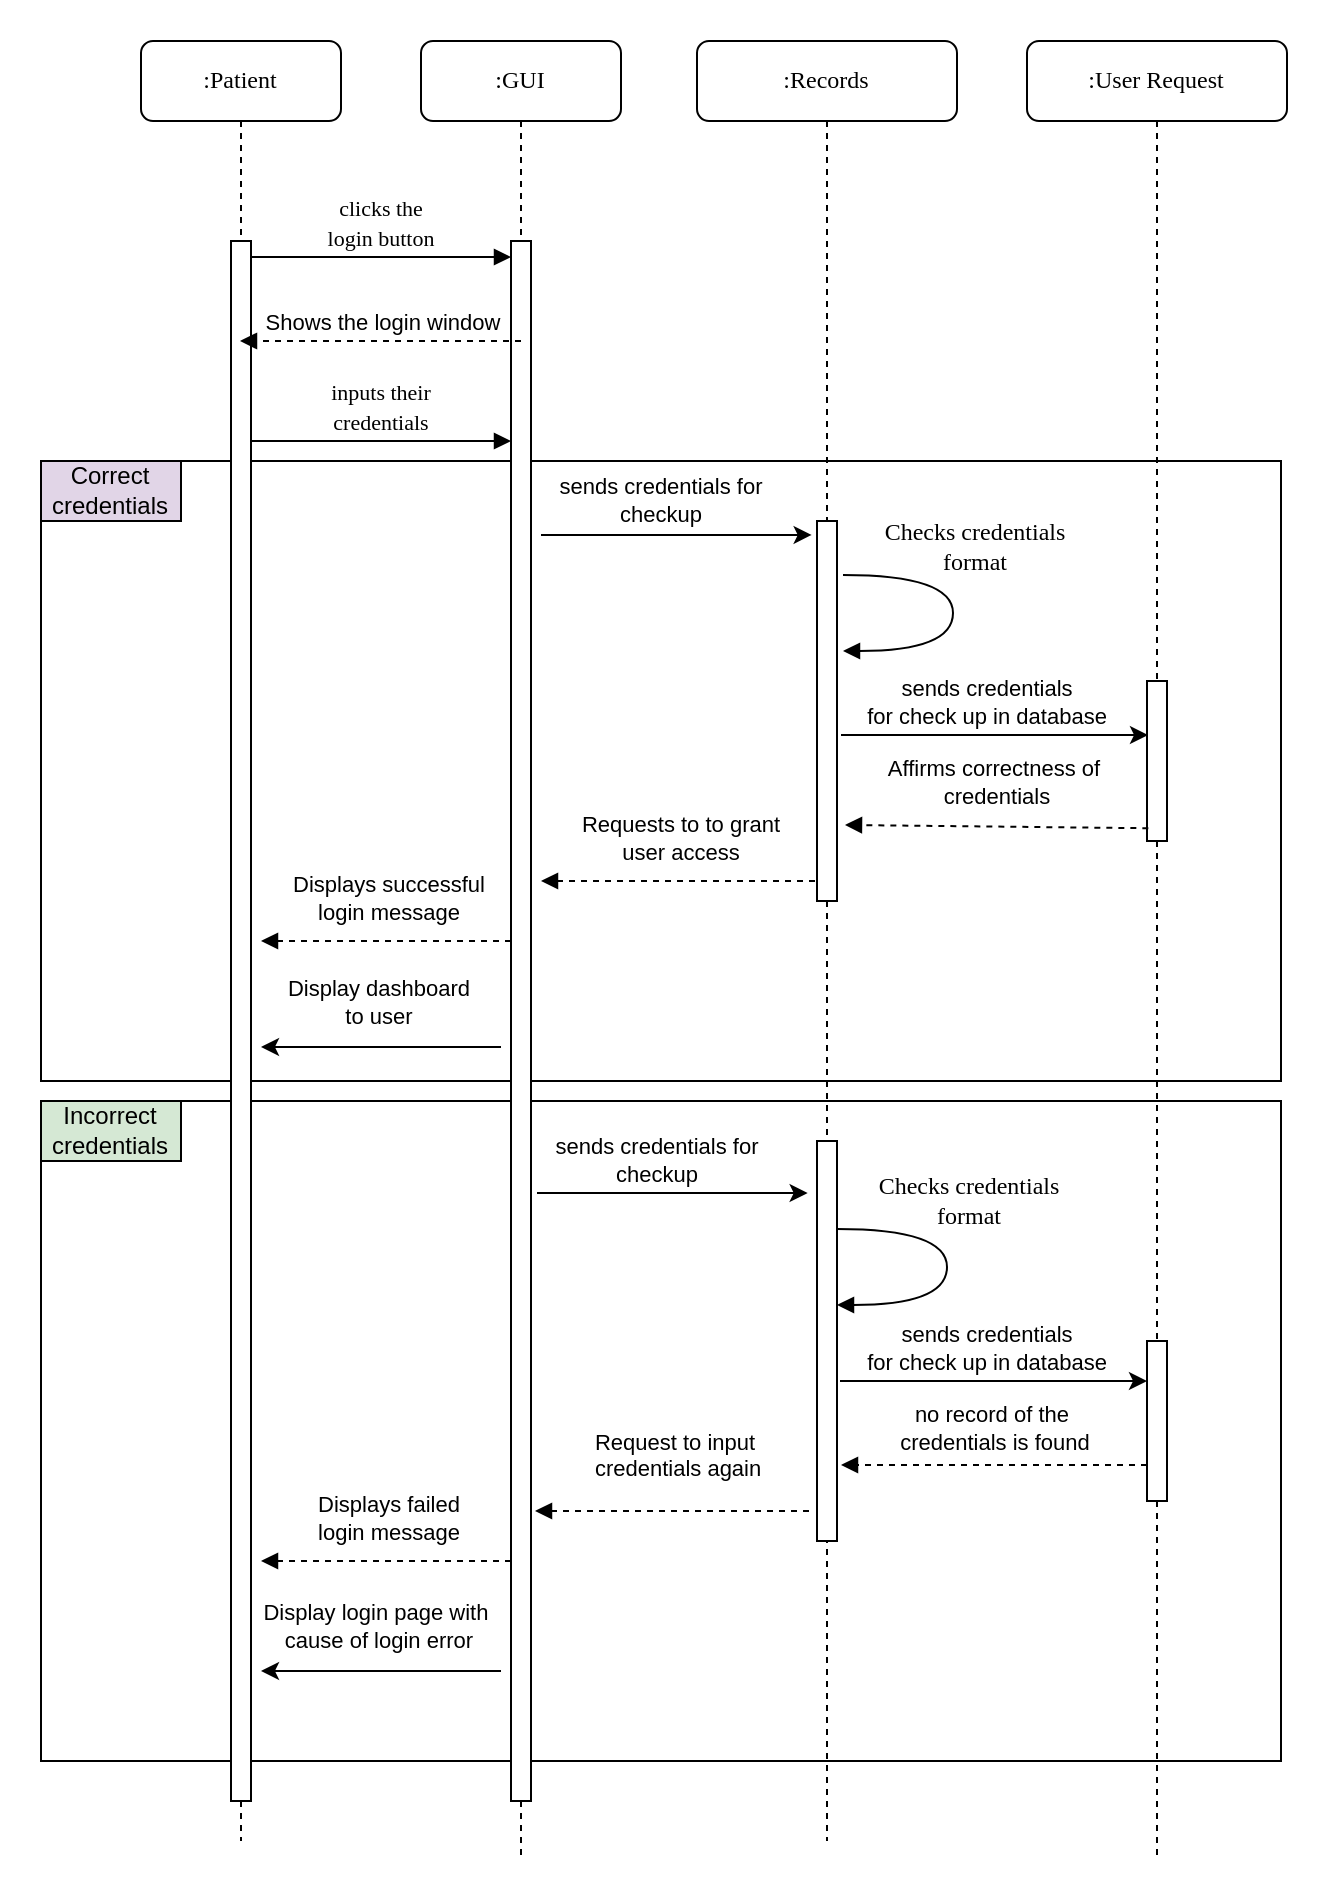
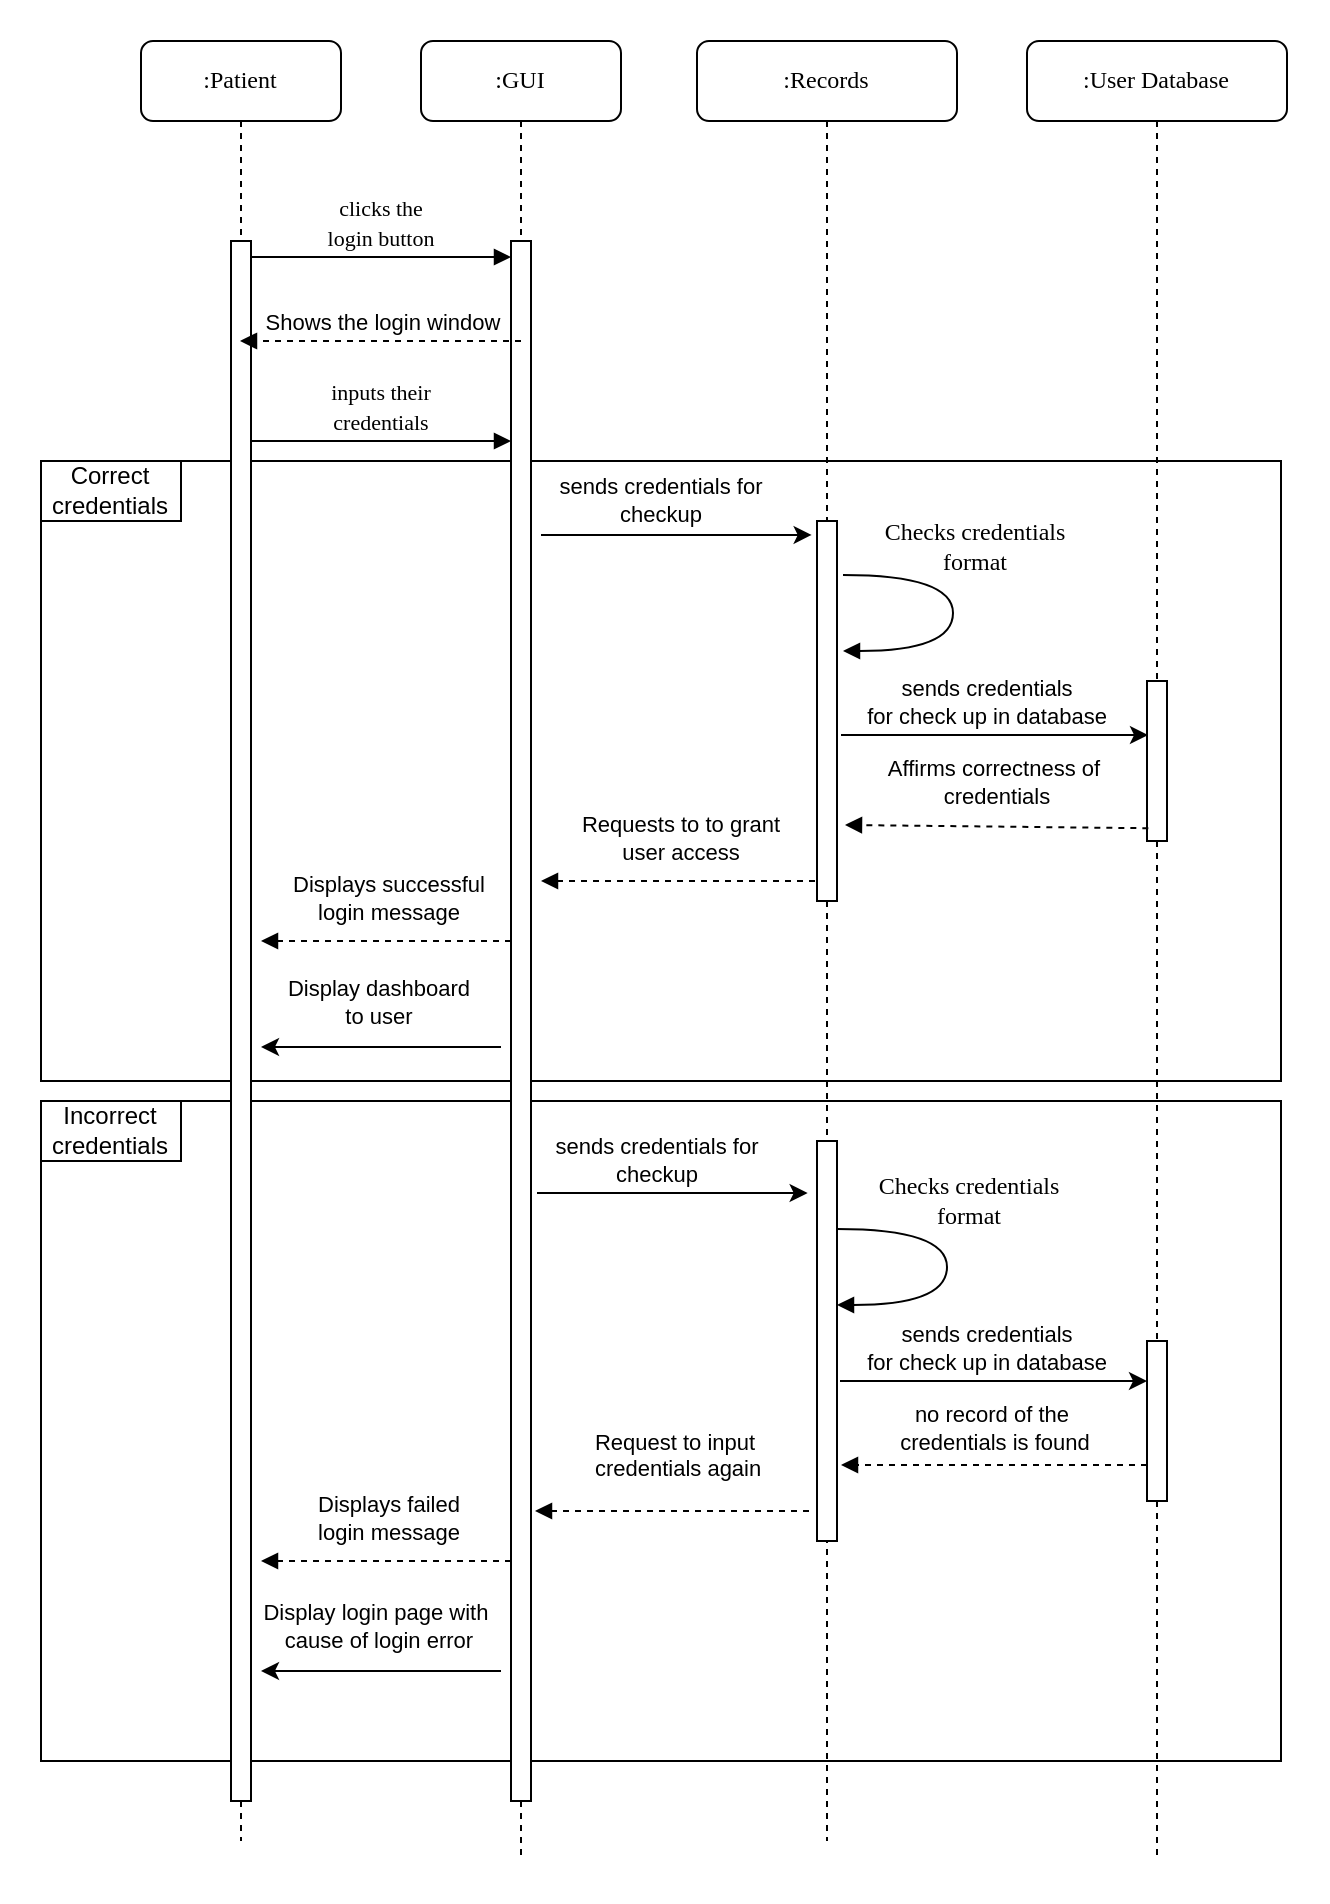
(1157, 81) -> (1157, 81)
(111, 491) -> (111, 491)
(111, 1131) -> (111, 1131)
